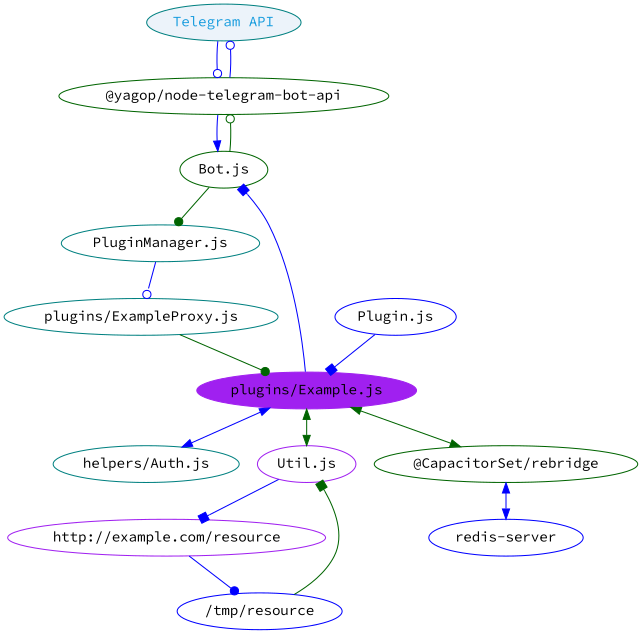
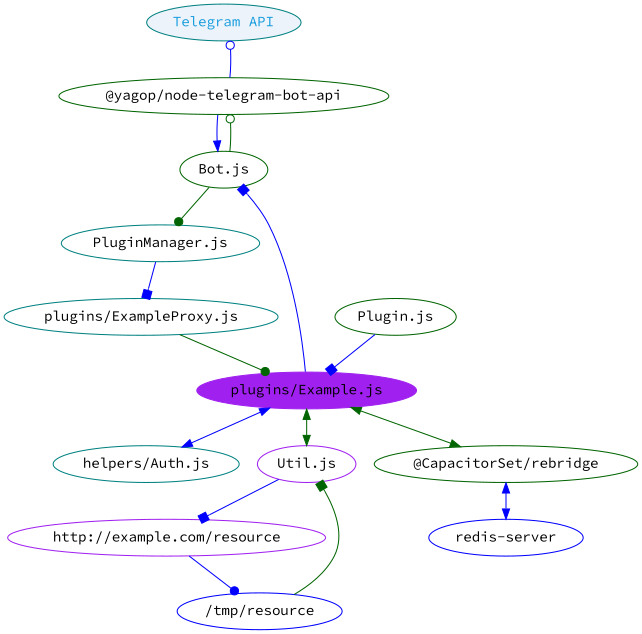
(217, 55) -> none
(152, 275) -> (152, 275)
(396, 317) -> (396, 317)
